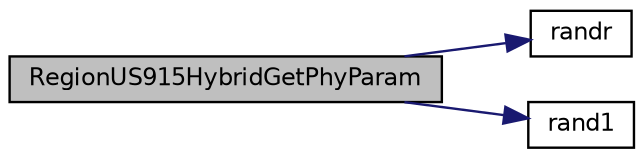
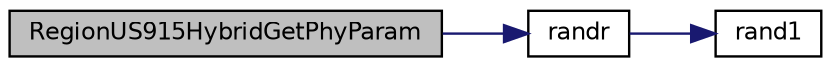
(454, 109) -> (660, 34)
